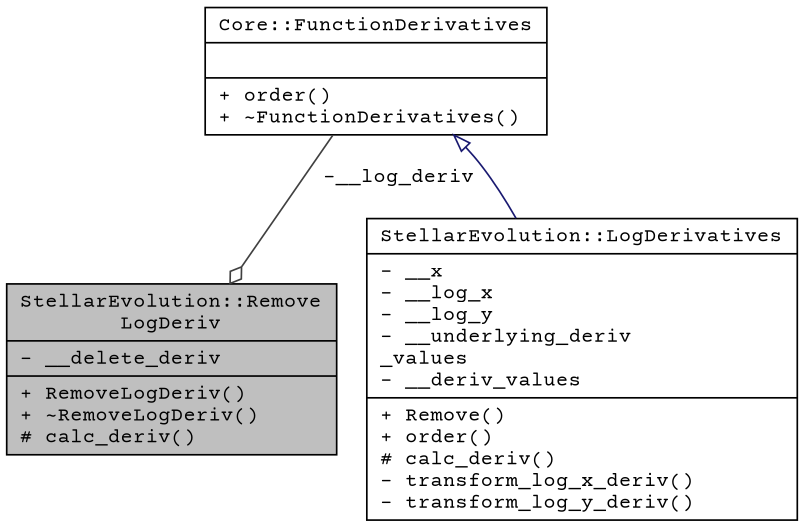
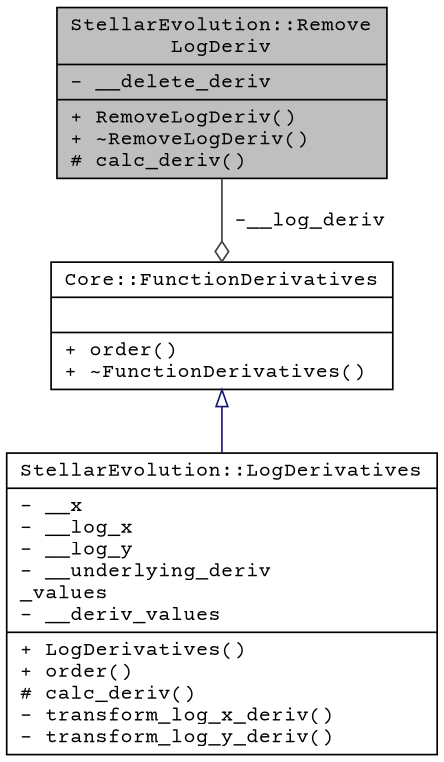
(287, 201) -> (222, 210)
(444, 415) -> (134, 649)
